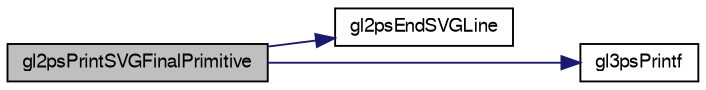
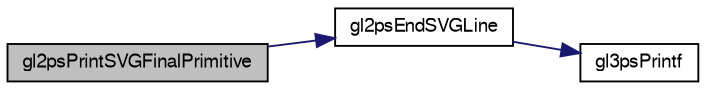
(415, 63) -> (537, 46)
